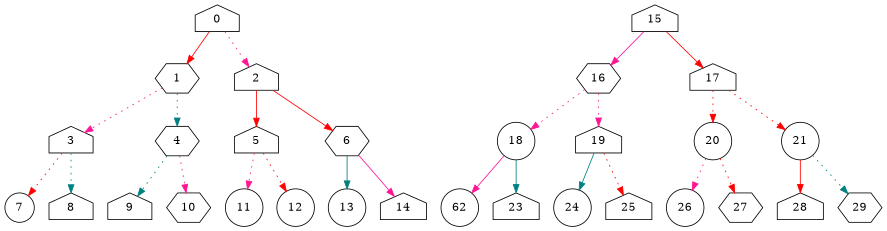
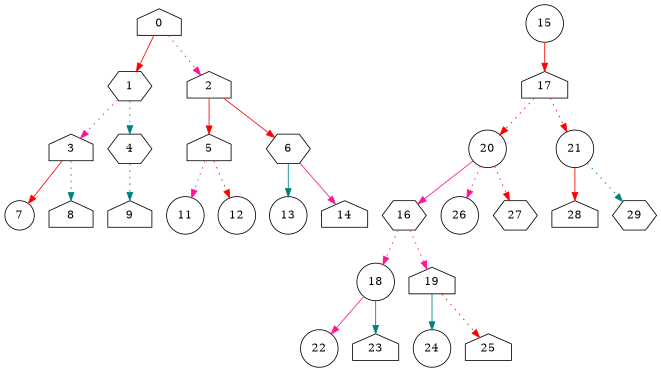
(655, 20) -> (545, 23)
(630, 45) -> (449, 180)
(48, 171) -> (48, 179)
(189, 208) -> none
(460, 208) -> (319, 348)
